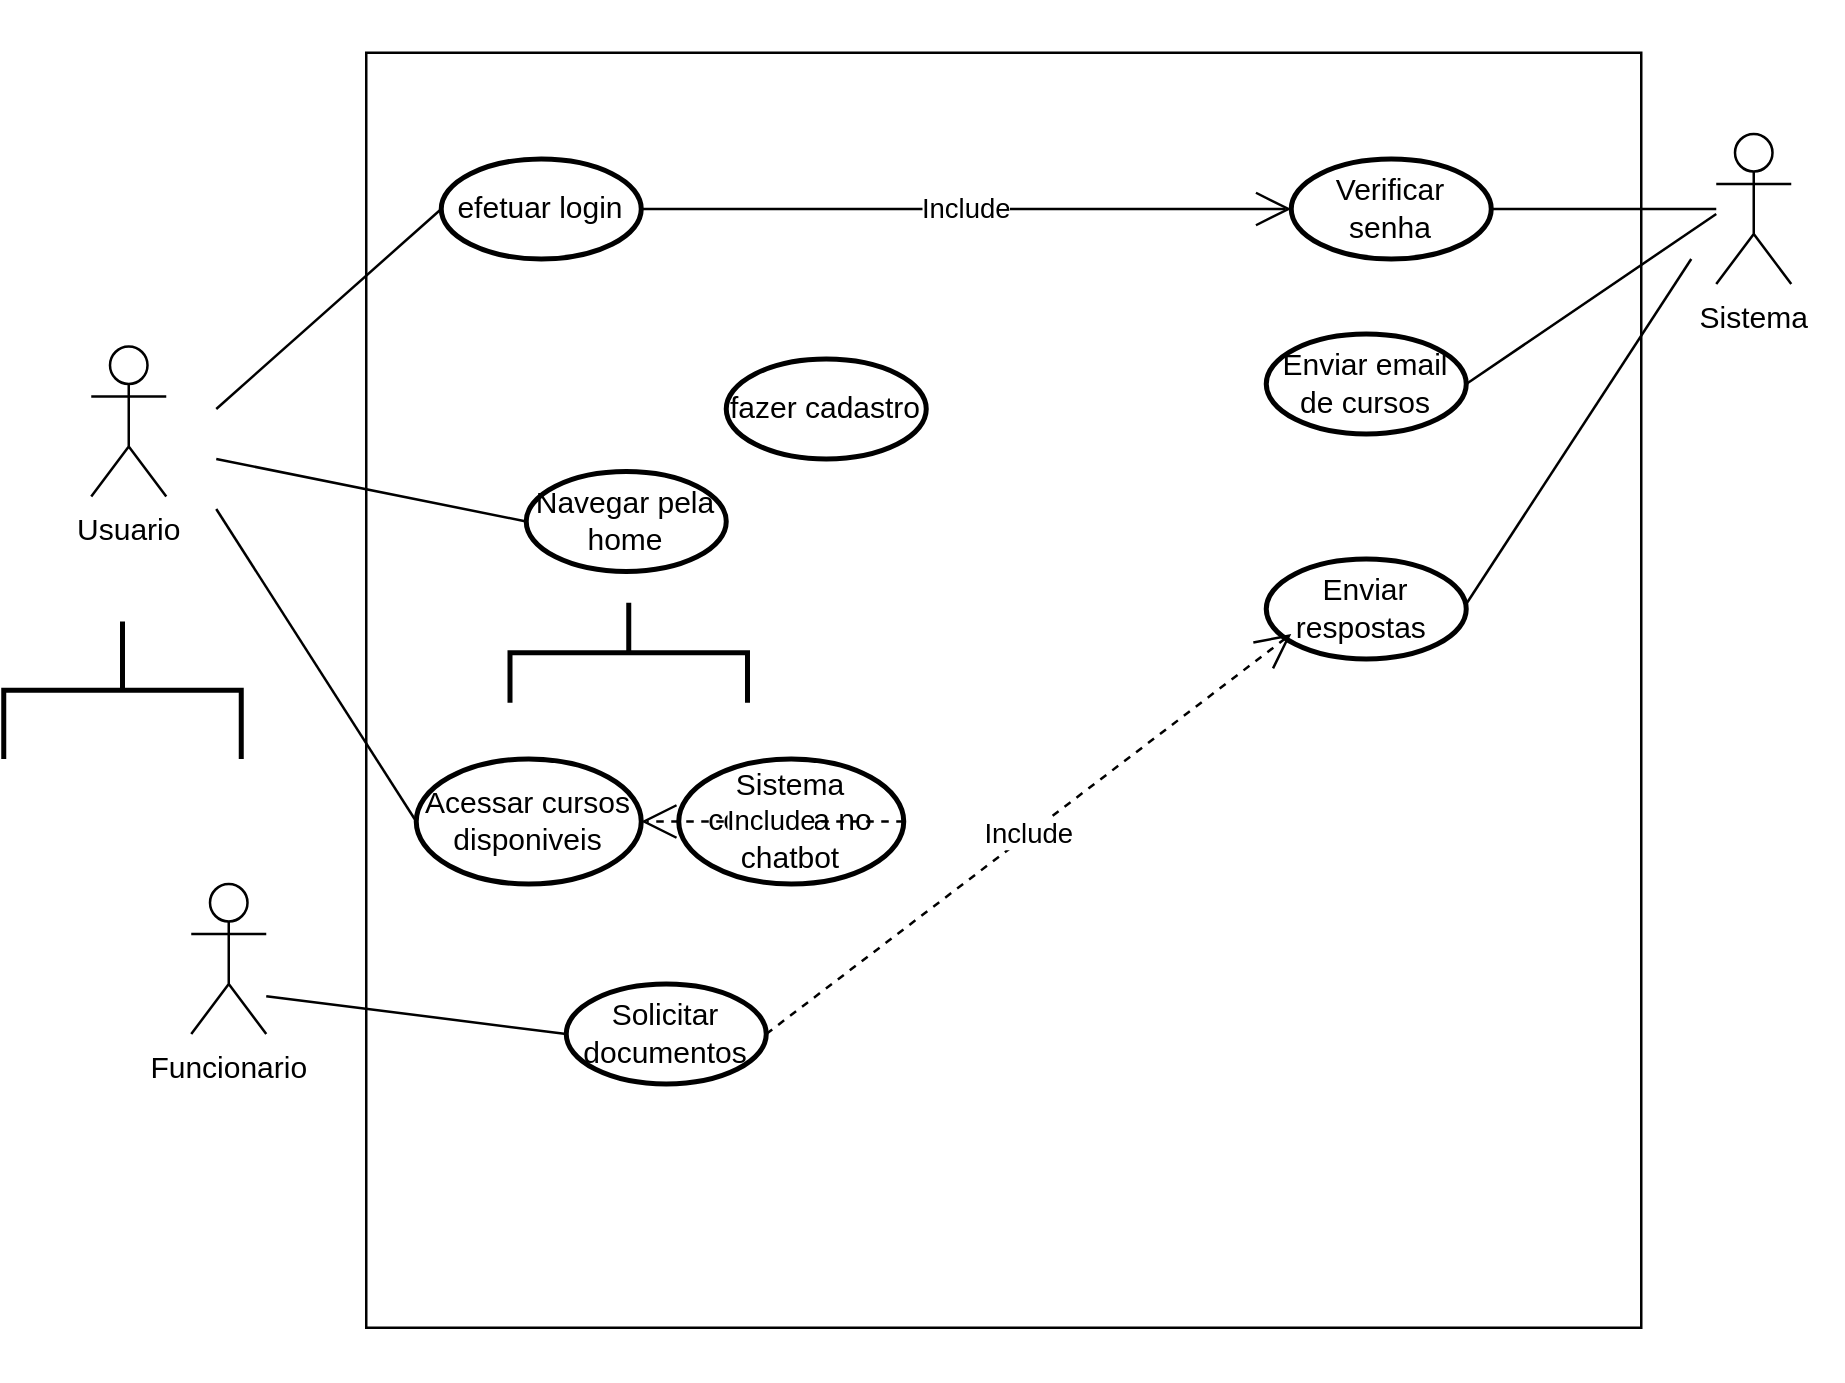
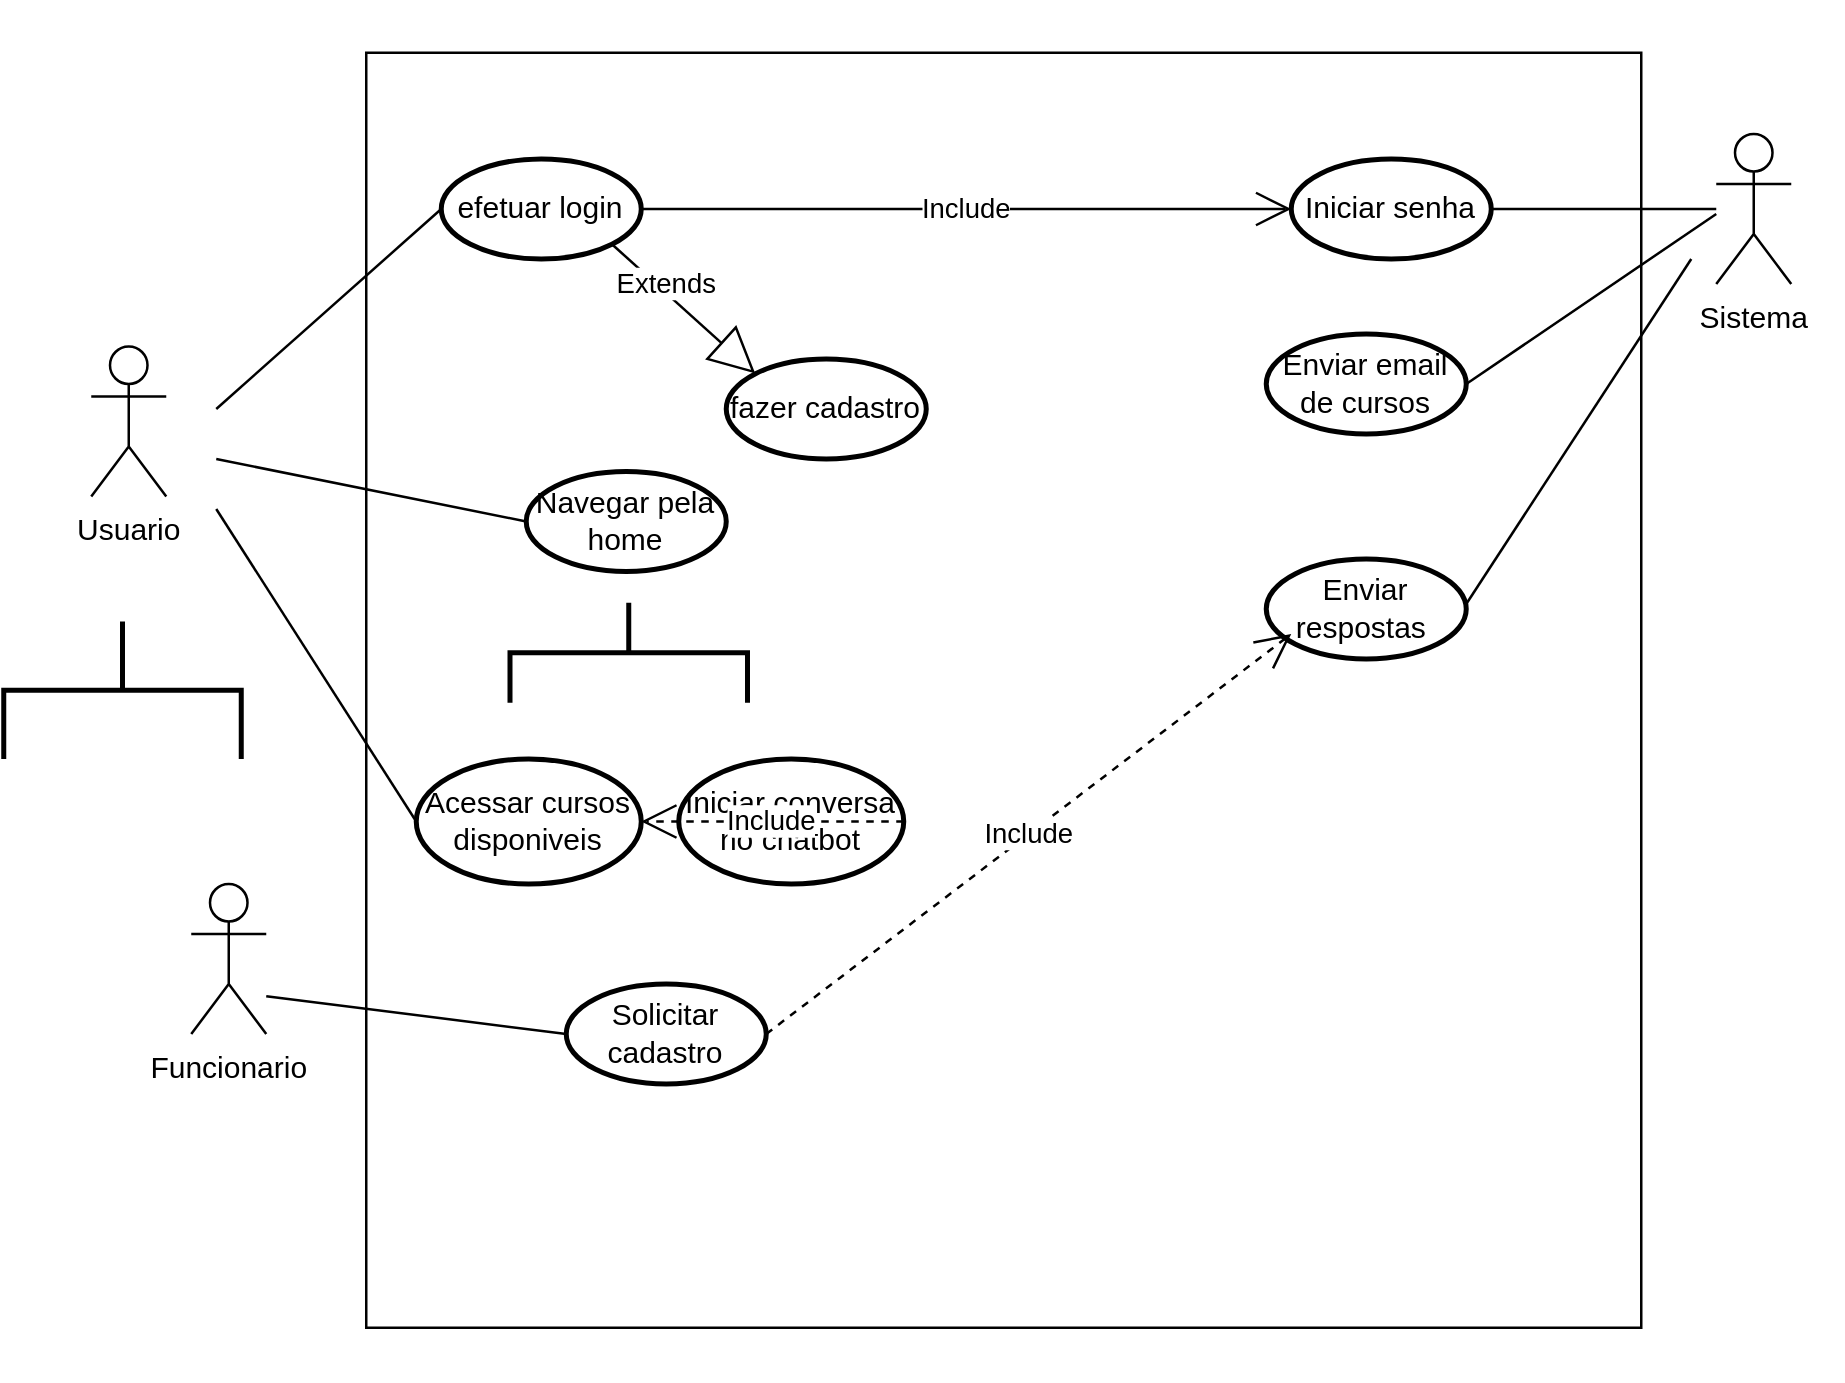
(1391, 209) -> (1391, 209)
none -> (684, 309)
(791, 821) -> (791, 821)
(666, 1034) -> (666, 1034)
